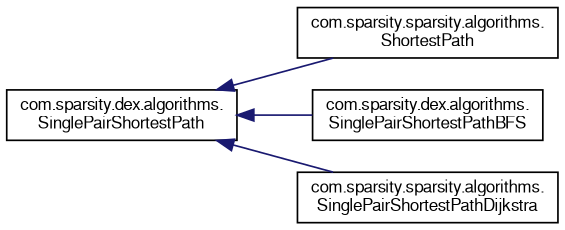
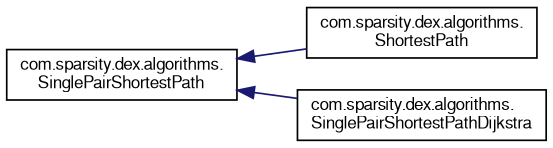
(428, 33) -> (422, 33)
(428, 115) -> none
(428, 197) -> (422, 115)
